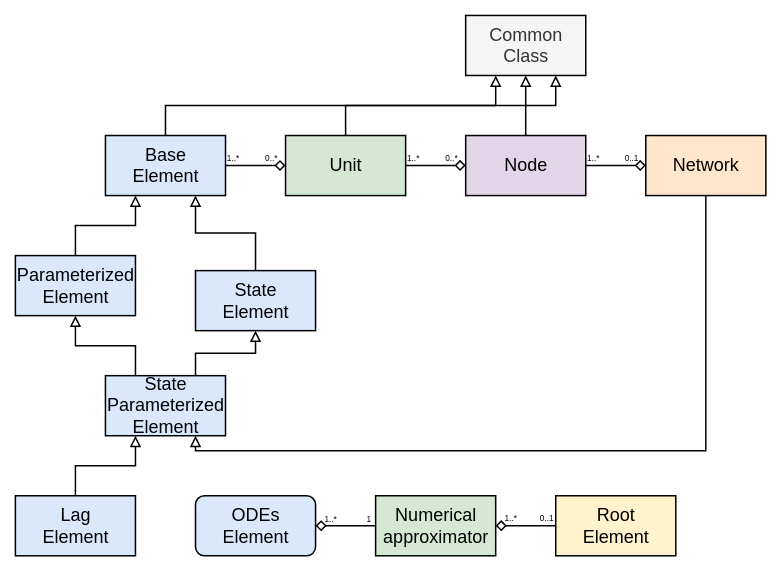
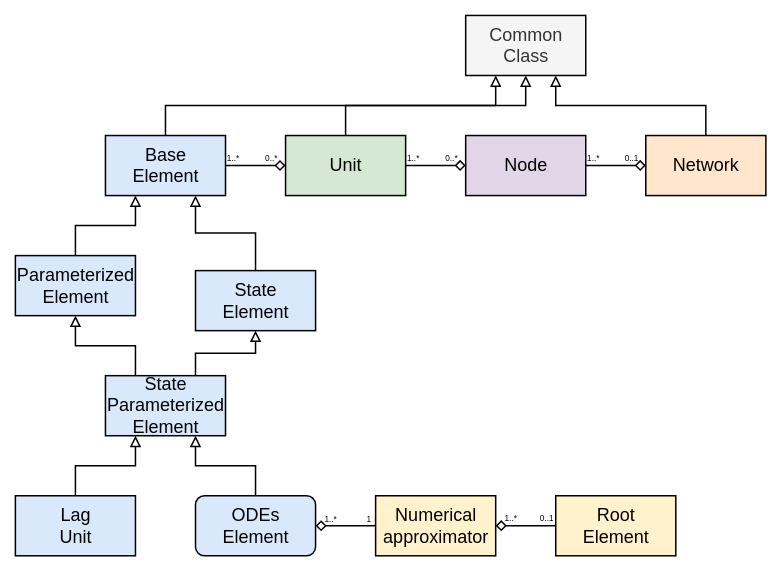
(527, 105) -> (644, 105)
(576, 450) -> (231, 465)
(76, 525) -> (76, 525)
(435, 525) -> (435, 525)
